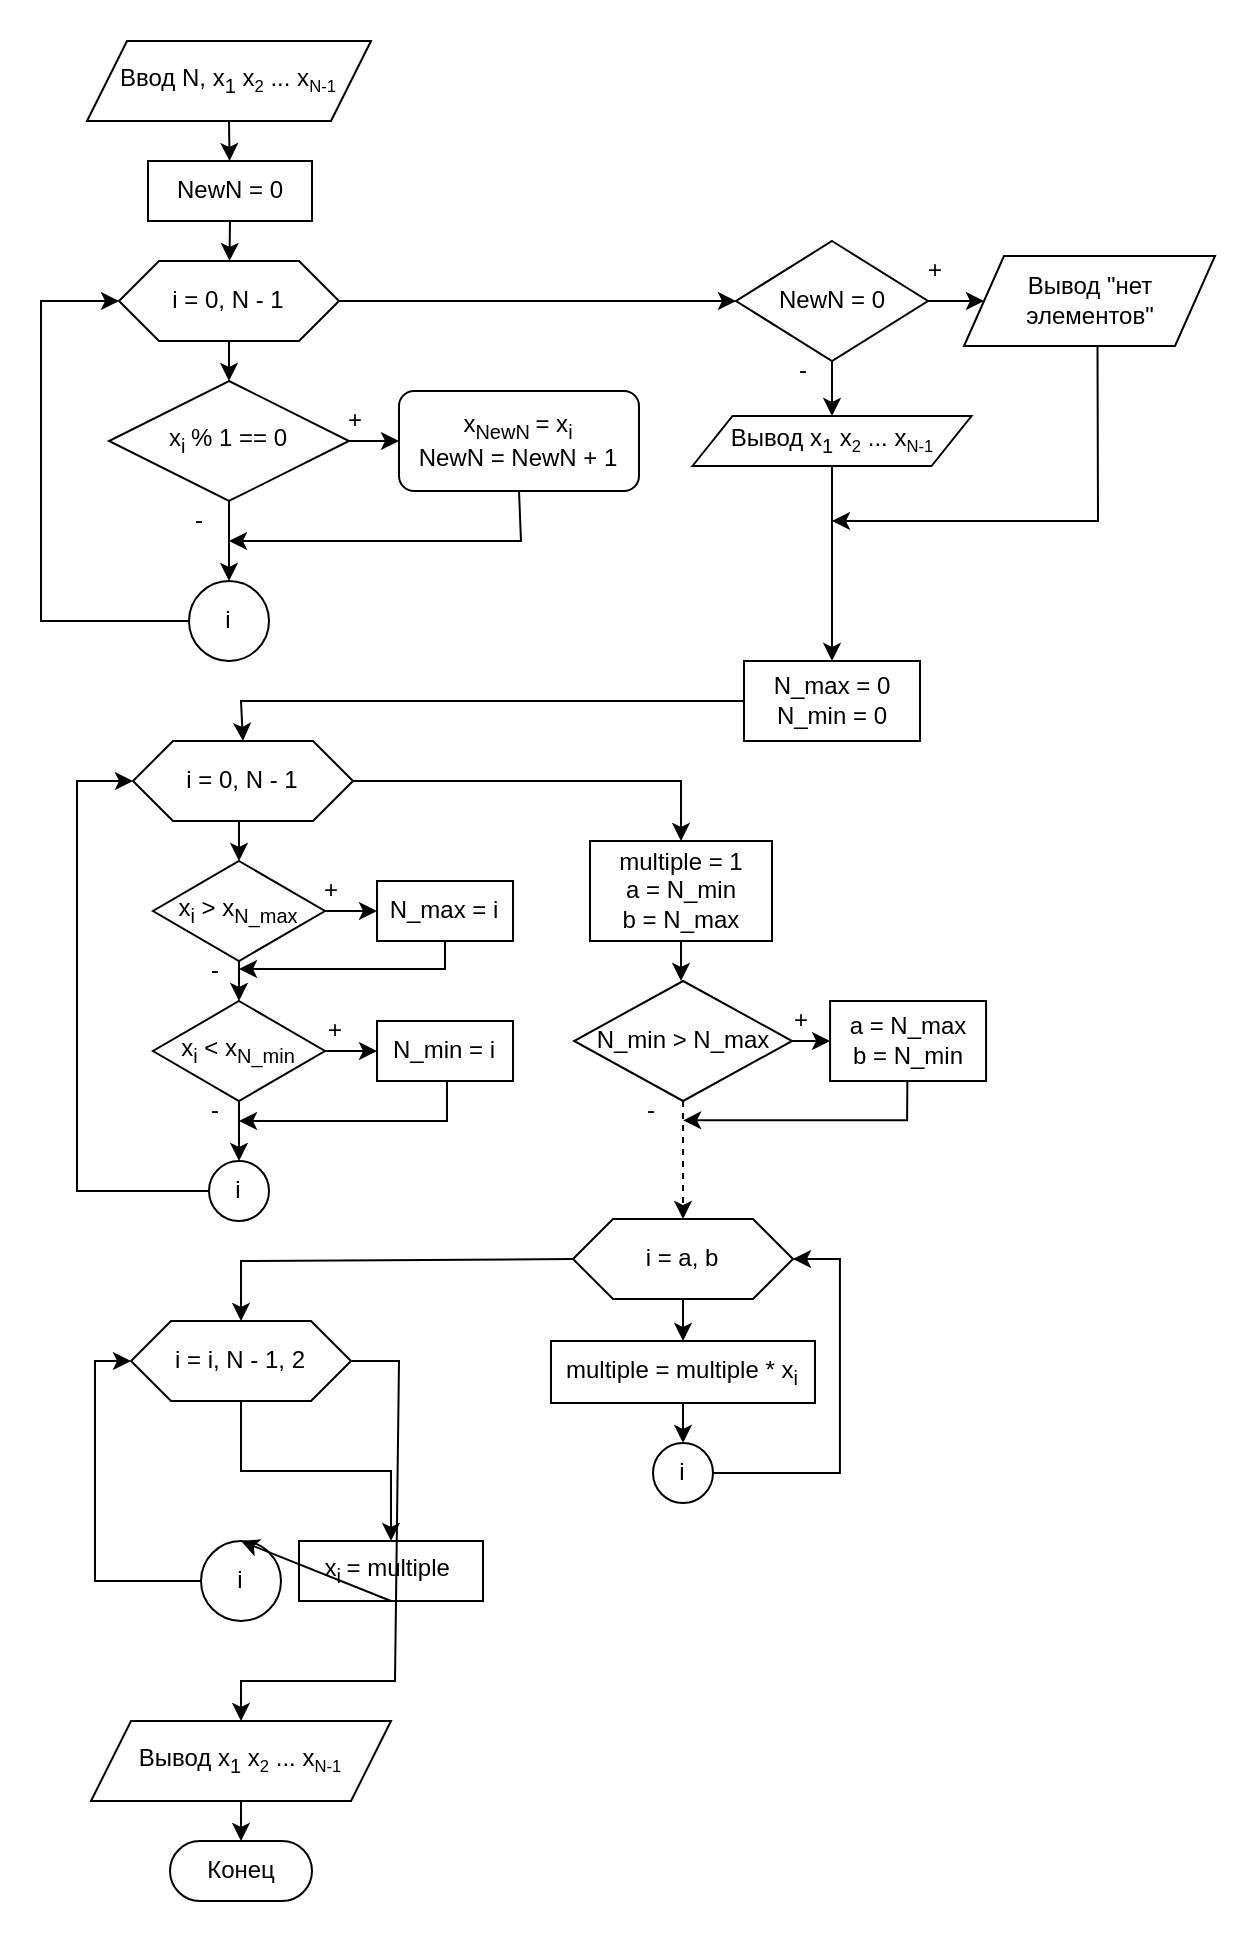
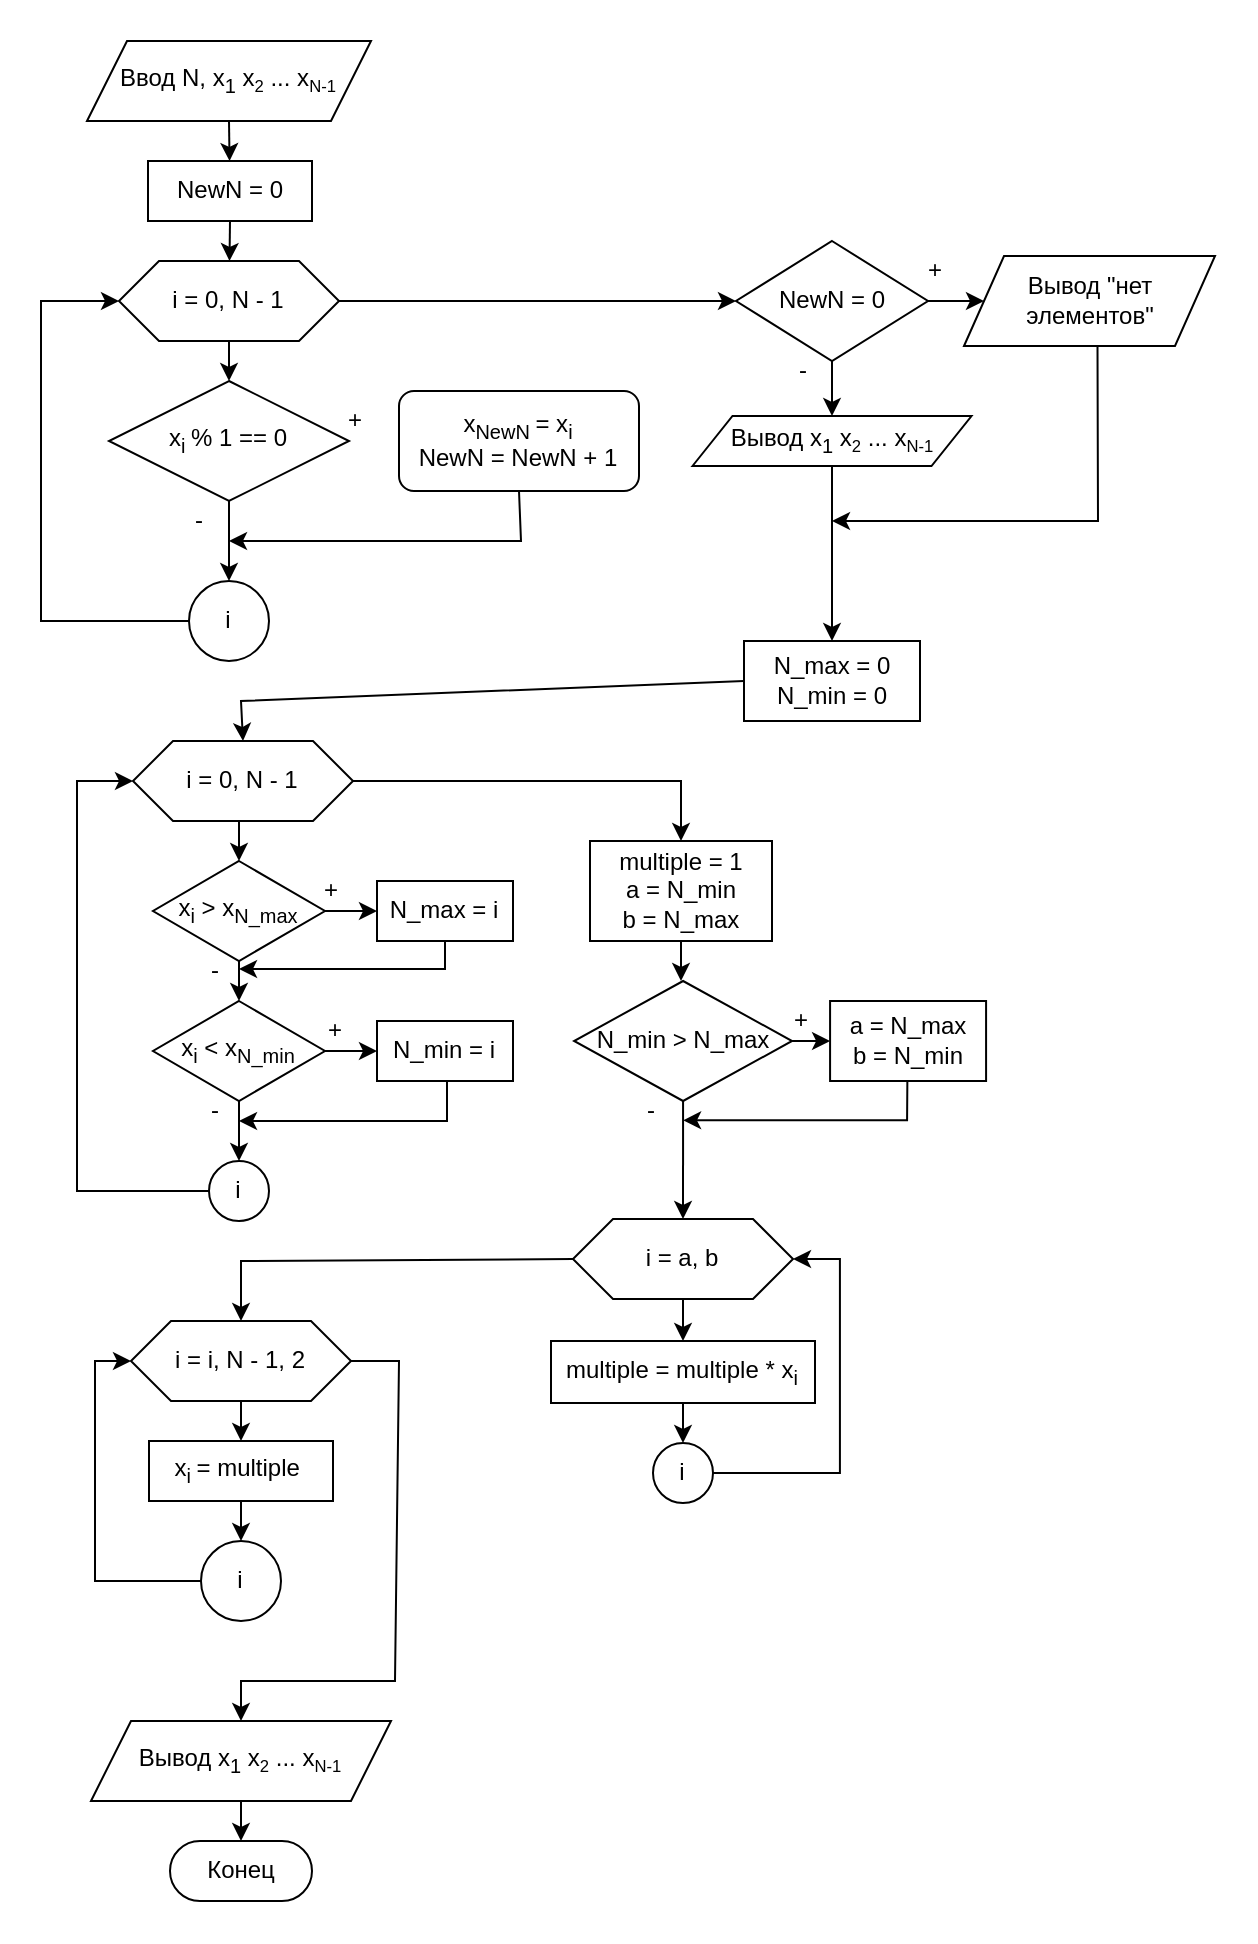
(367, 441) -> none
(832, 701) -> (832, 681)
(683, 1155) -> (683, 1155)
(391, 1571) -> (241, 1471)
